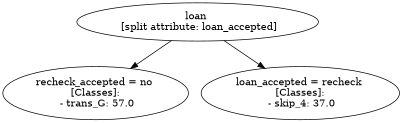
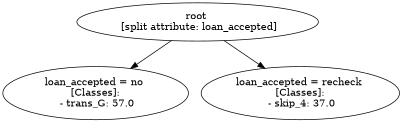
(198, 22) -> (198, 22)
(96, 93) -> (96, 93)
